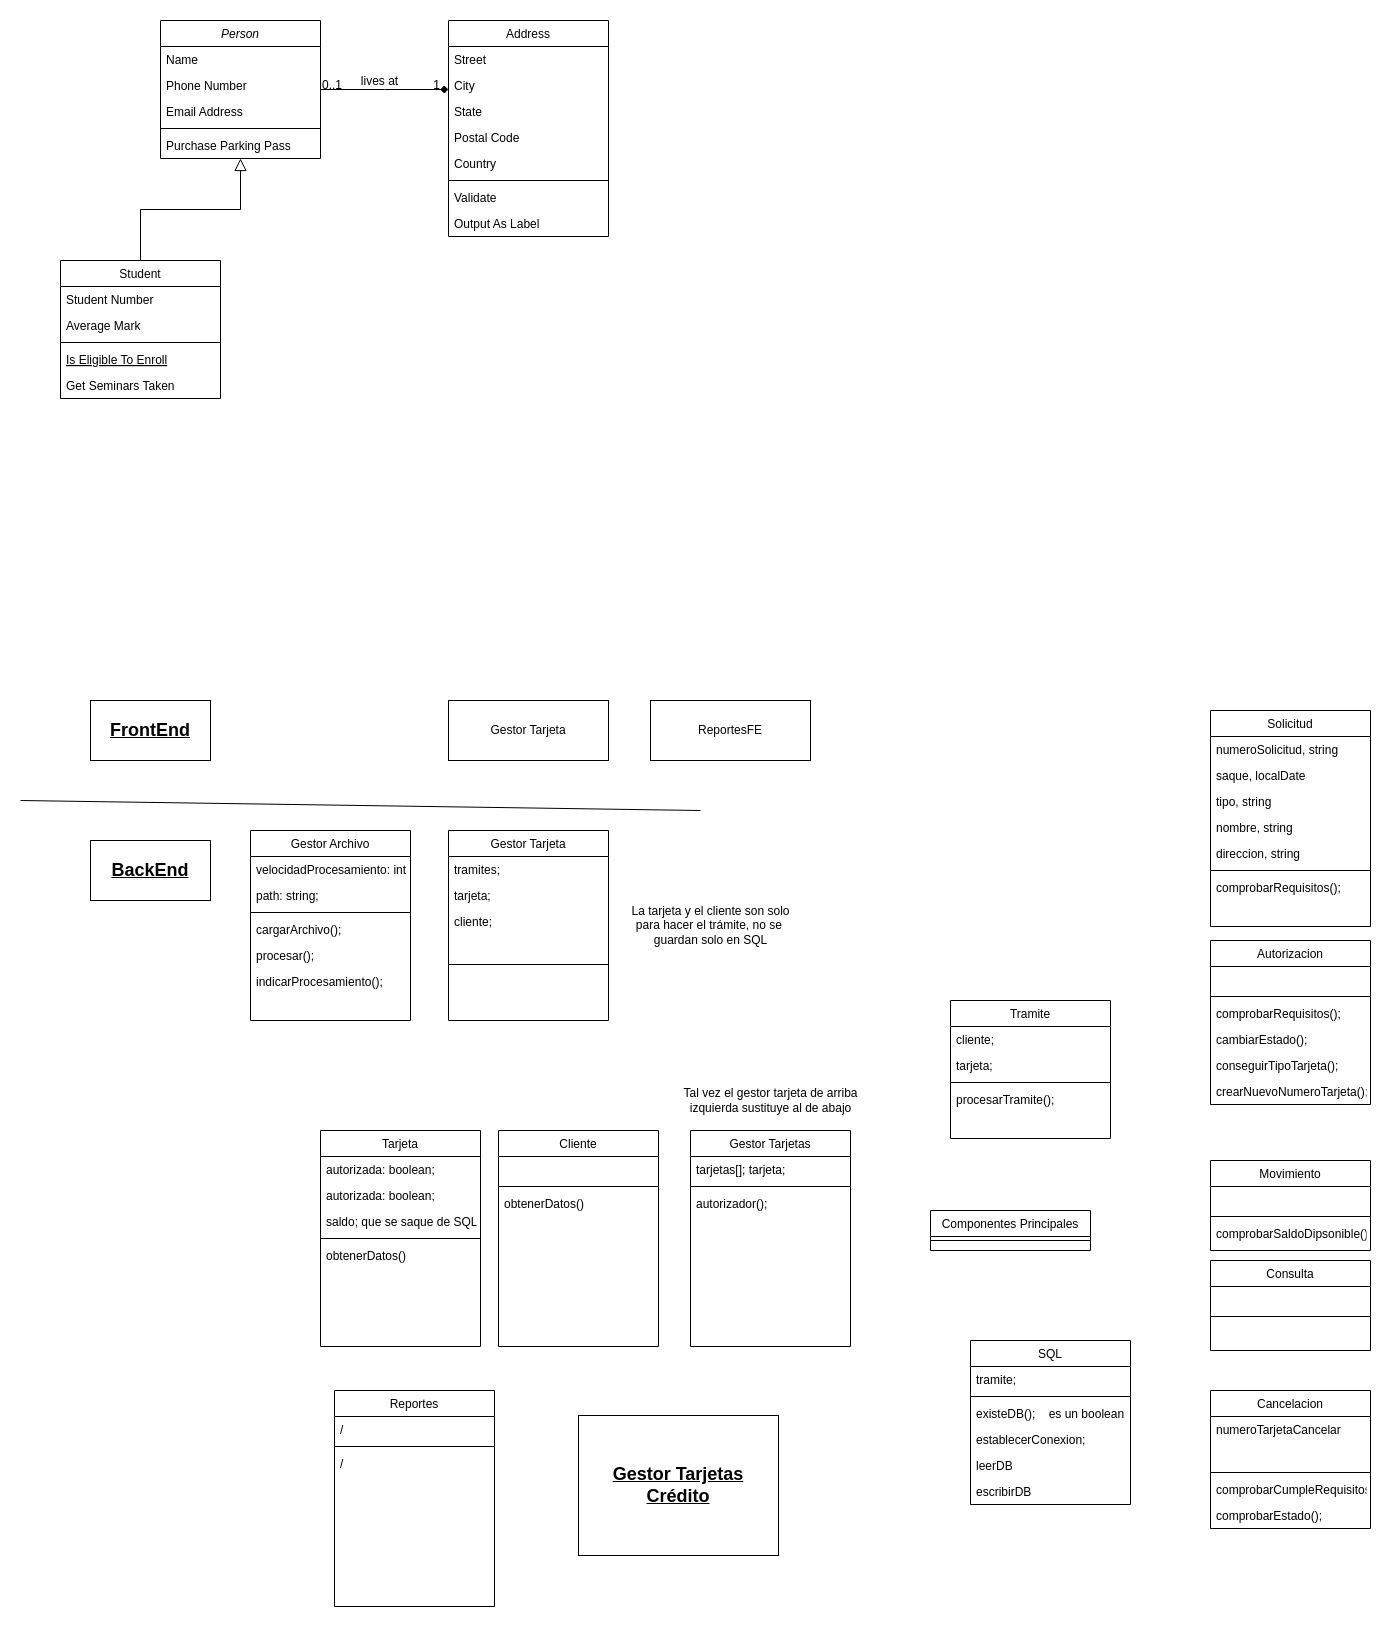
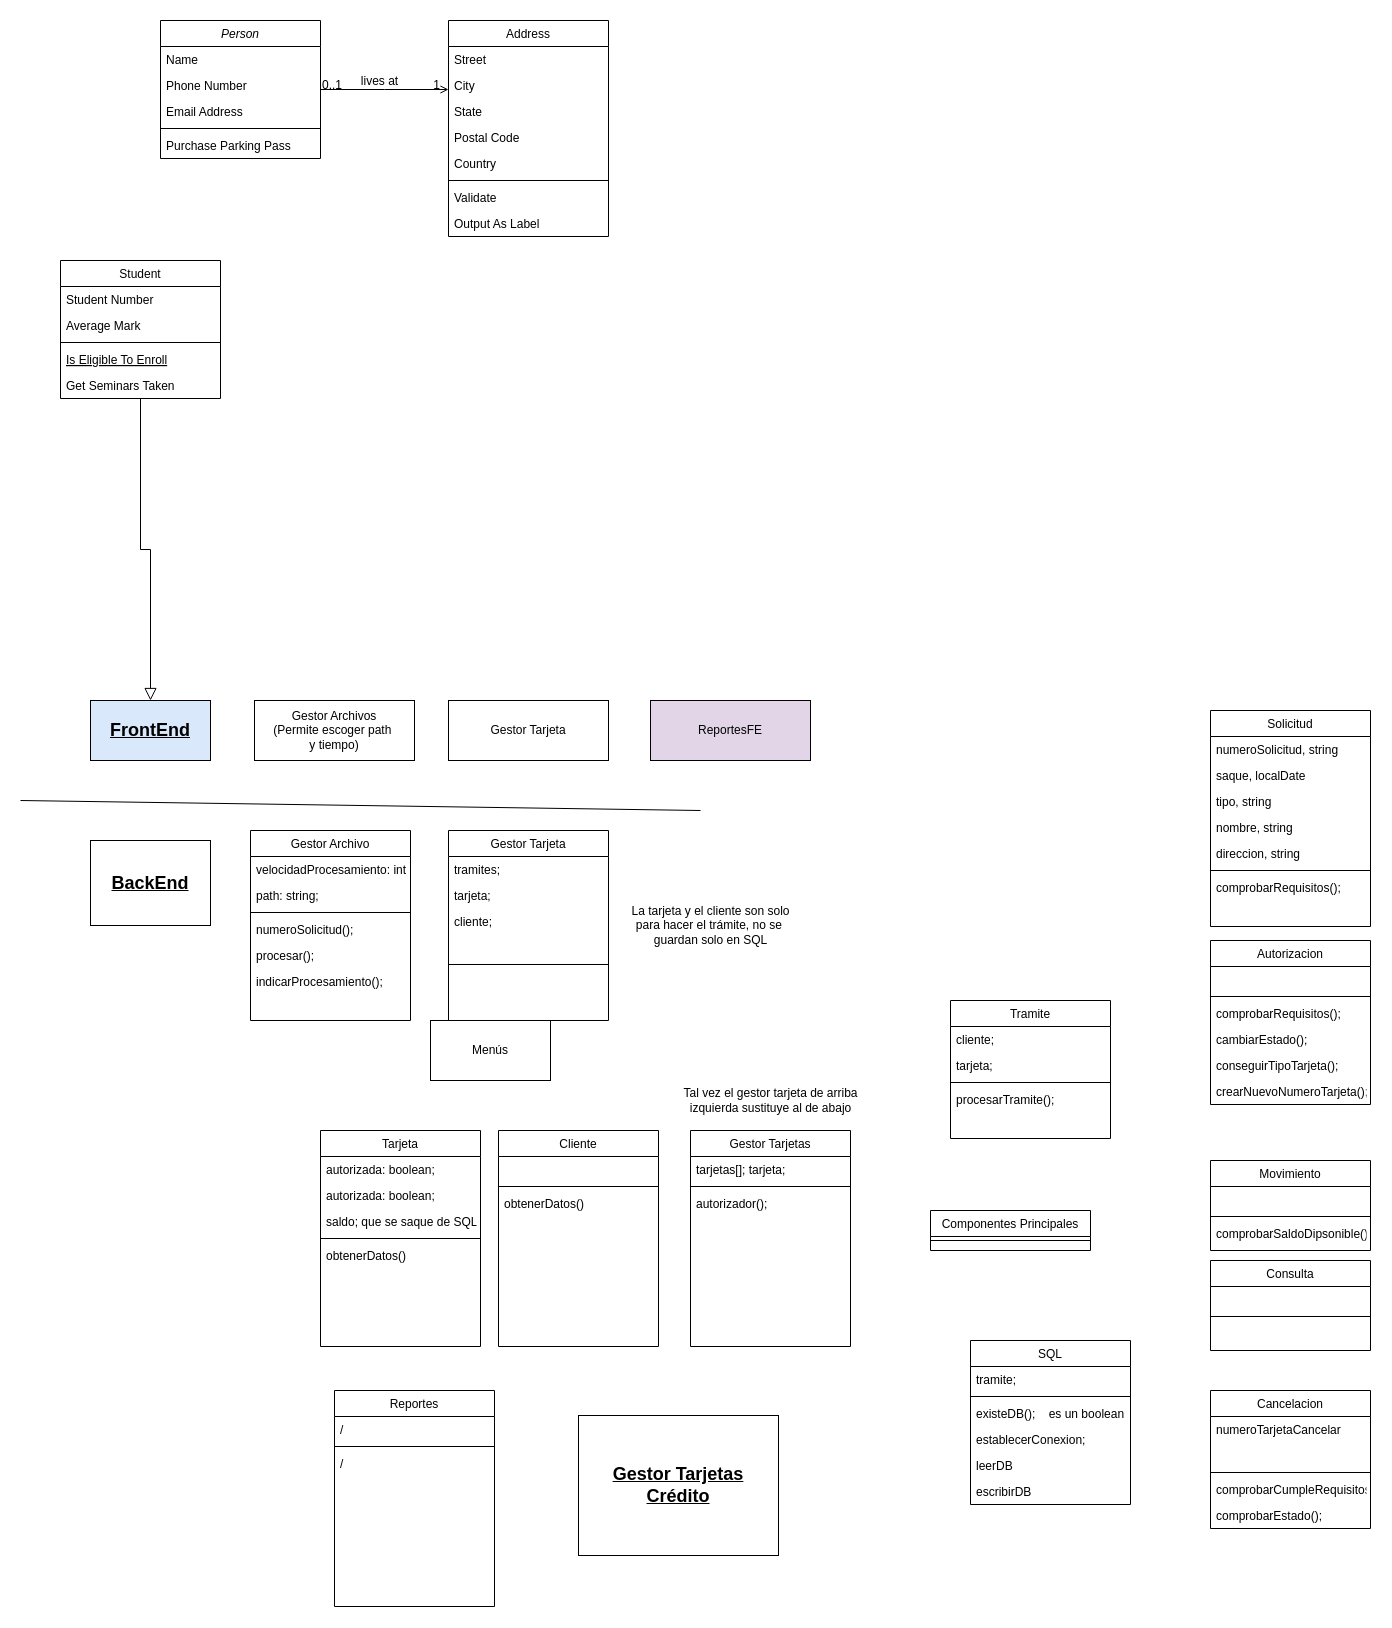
(440, 90) -> (442, 90)
(184, 210) -> (141, 549)
(151, 731) -> (151, 731)
none -> (335, 731)
(731, 731) -> (731, 731)
(151, 871) -> (151, 883)
(307, 930) -> (310, 930)
none -> (491, 1051)
